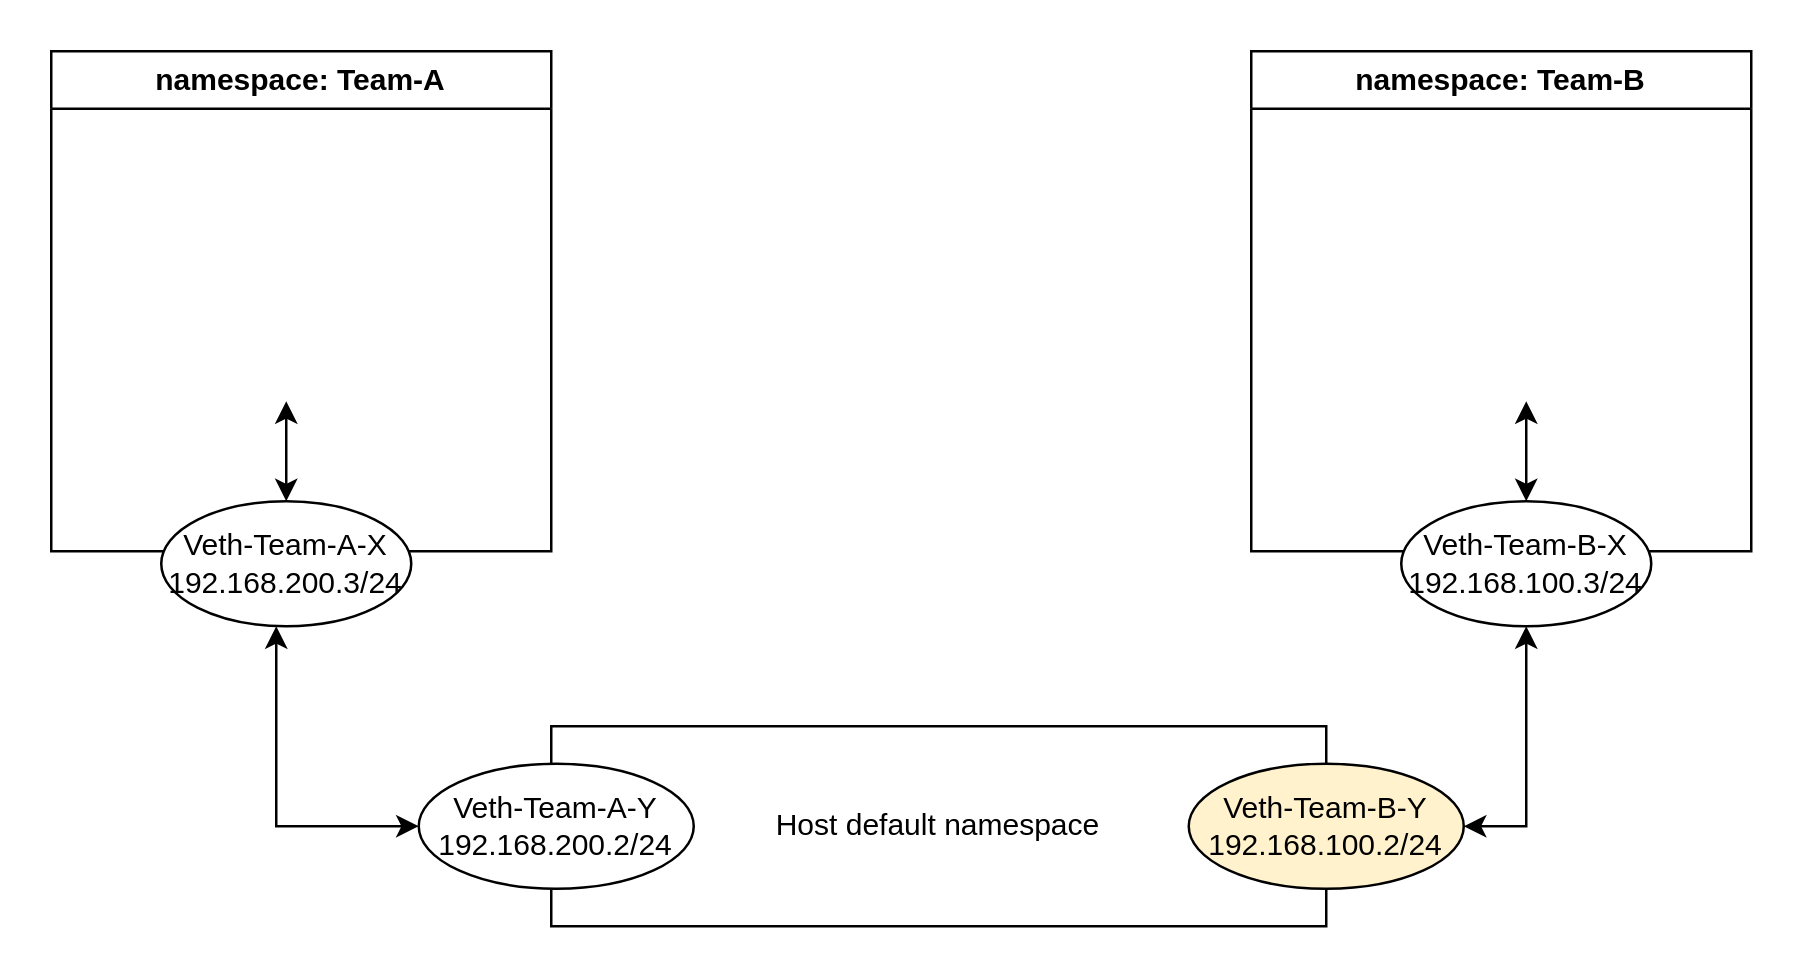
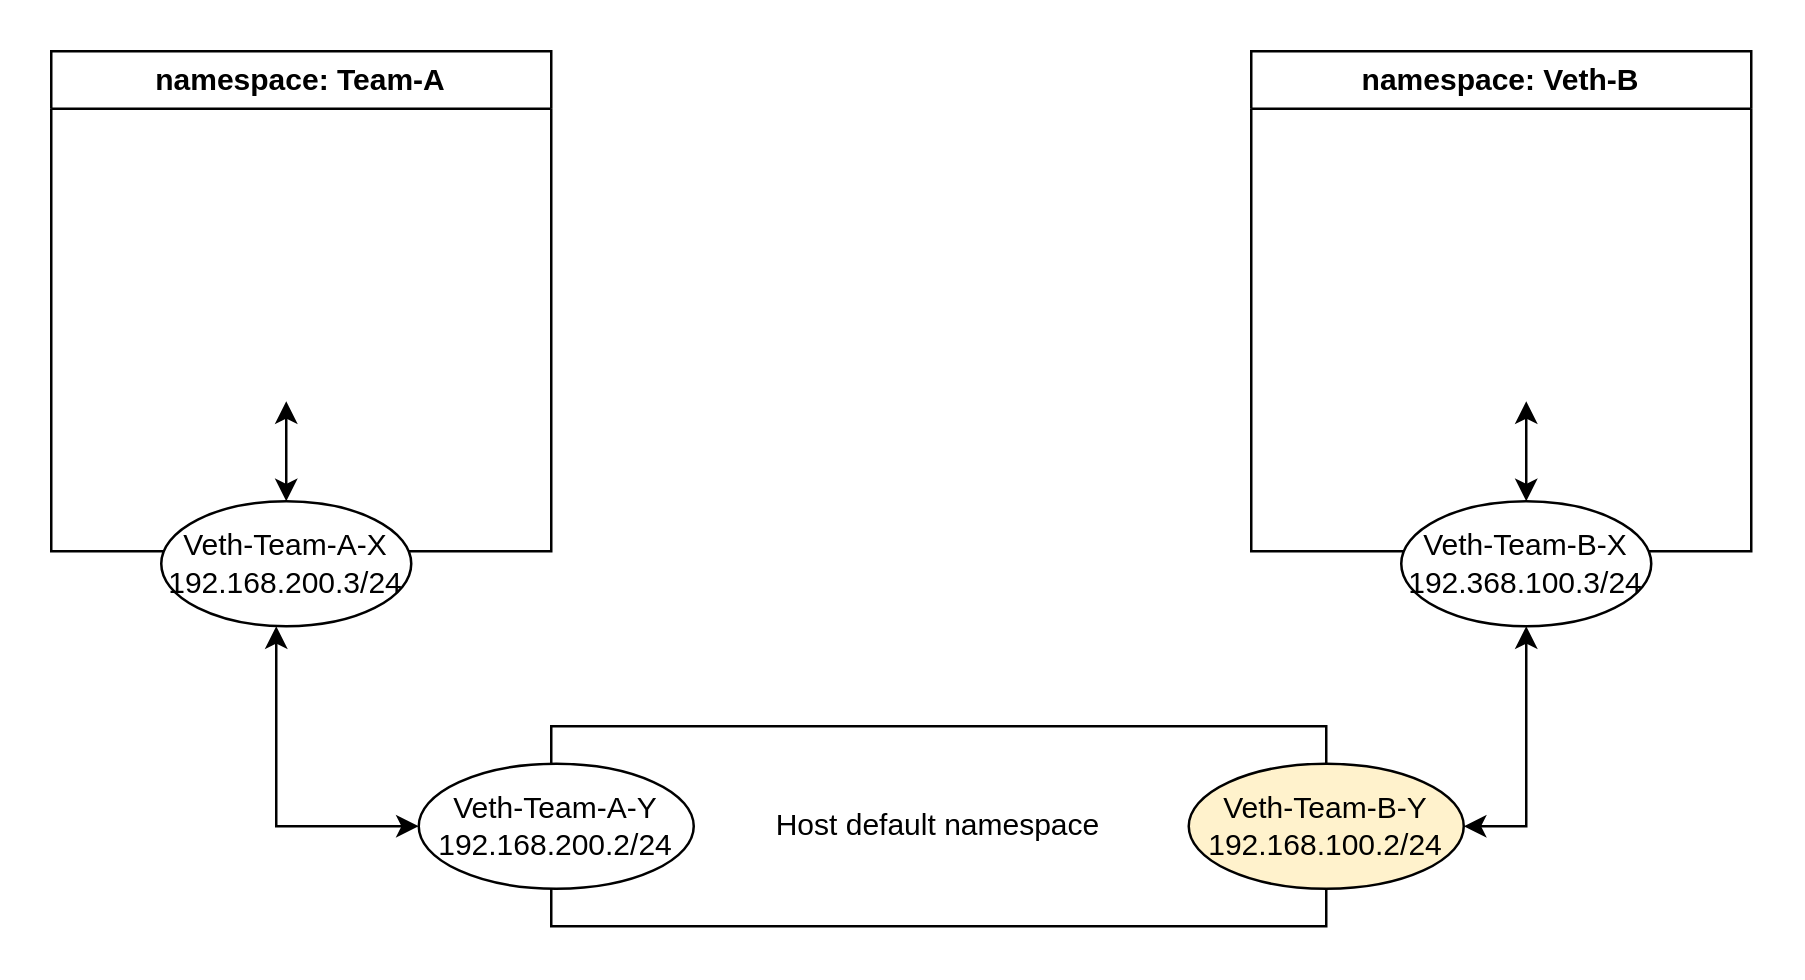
(1501, 81) -> (1501, 81)
(1526, 564) -> (1526, 564)
